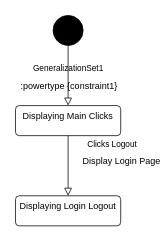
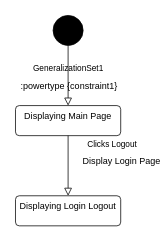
(68, 116) -> (68, 116)
